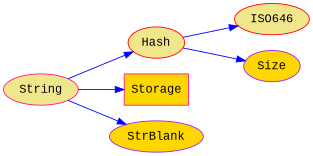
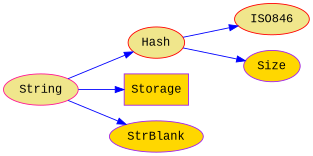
(272, 19) -> (272, 19)
(156, 90) -> (156, 90)
